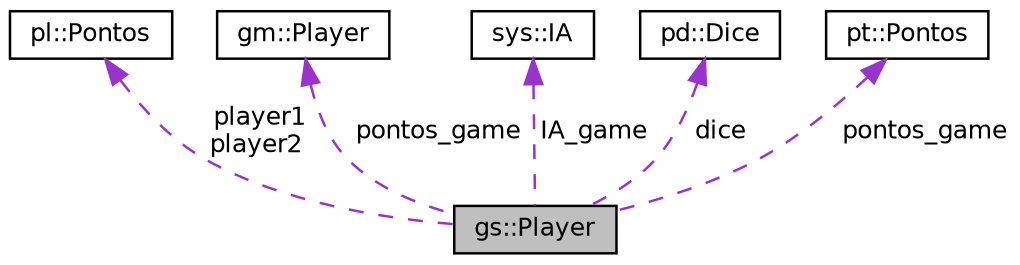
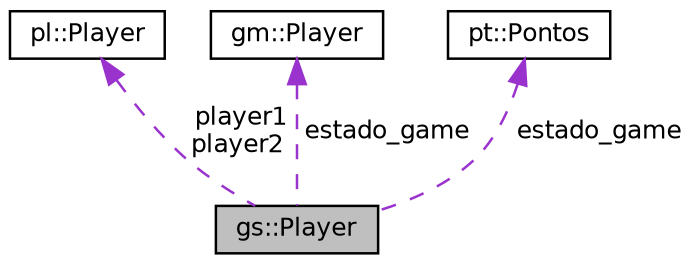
(91, 35) -> (87, 35)
(533, 35) -> none
(710, 35) -> none
(436, 132) -> (384, 132)
(922, 132) -> (597, 132)
